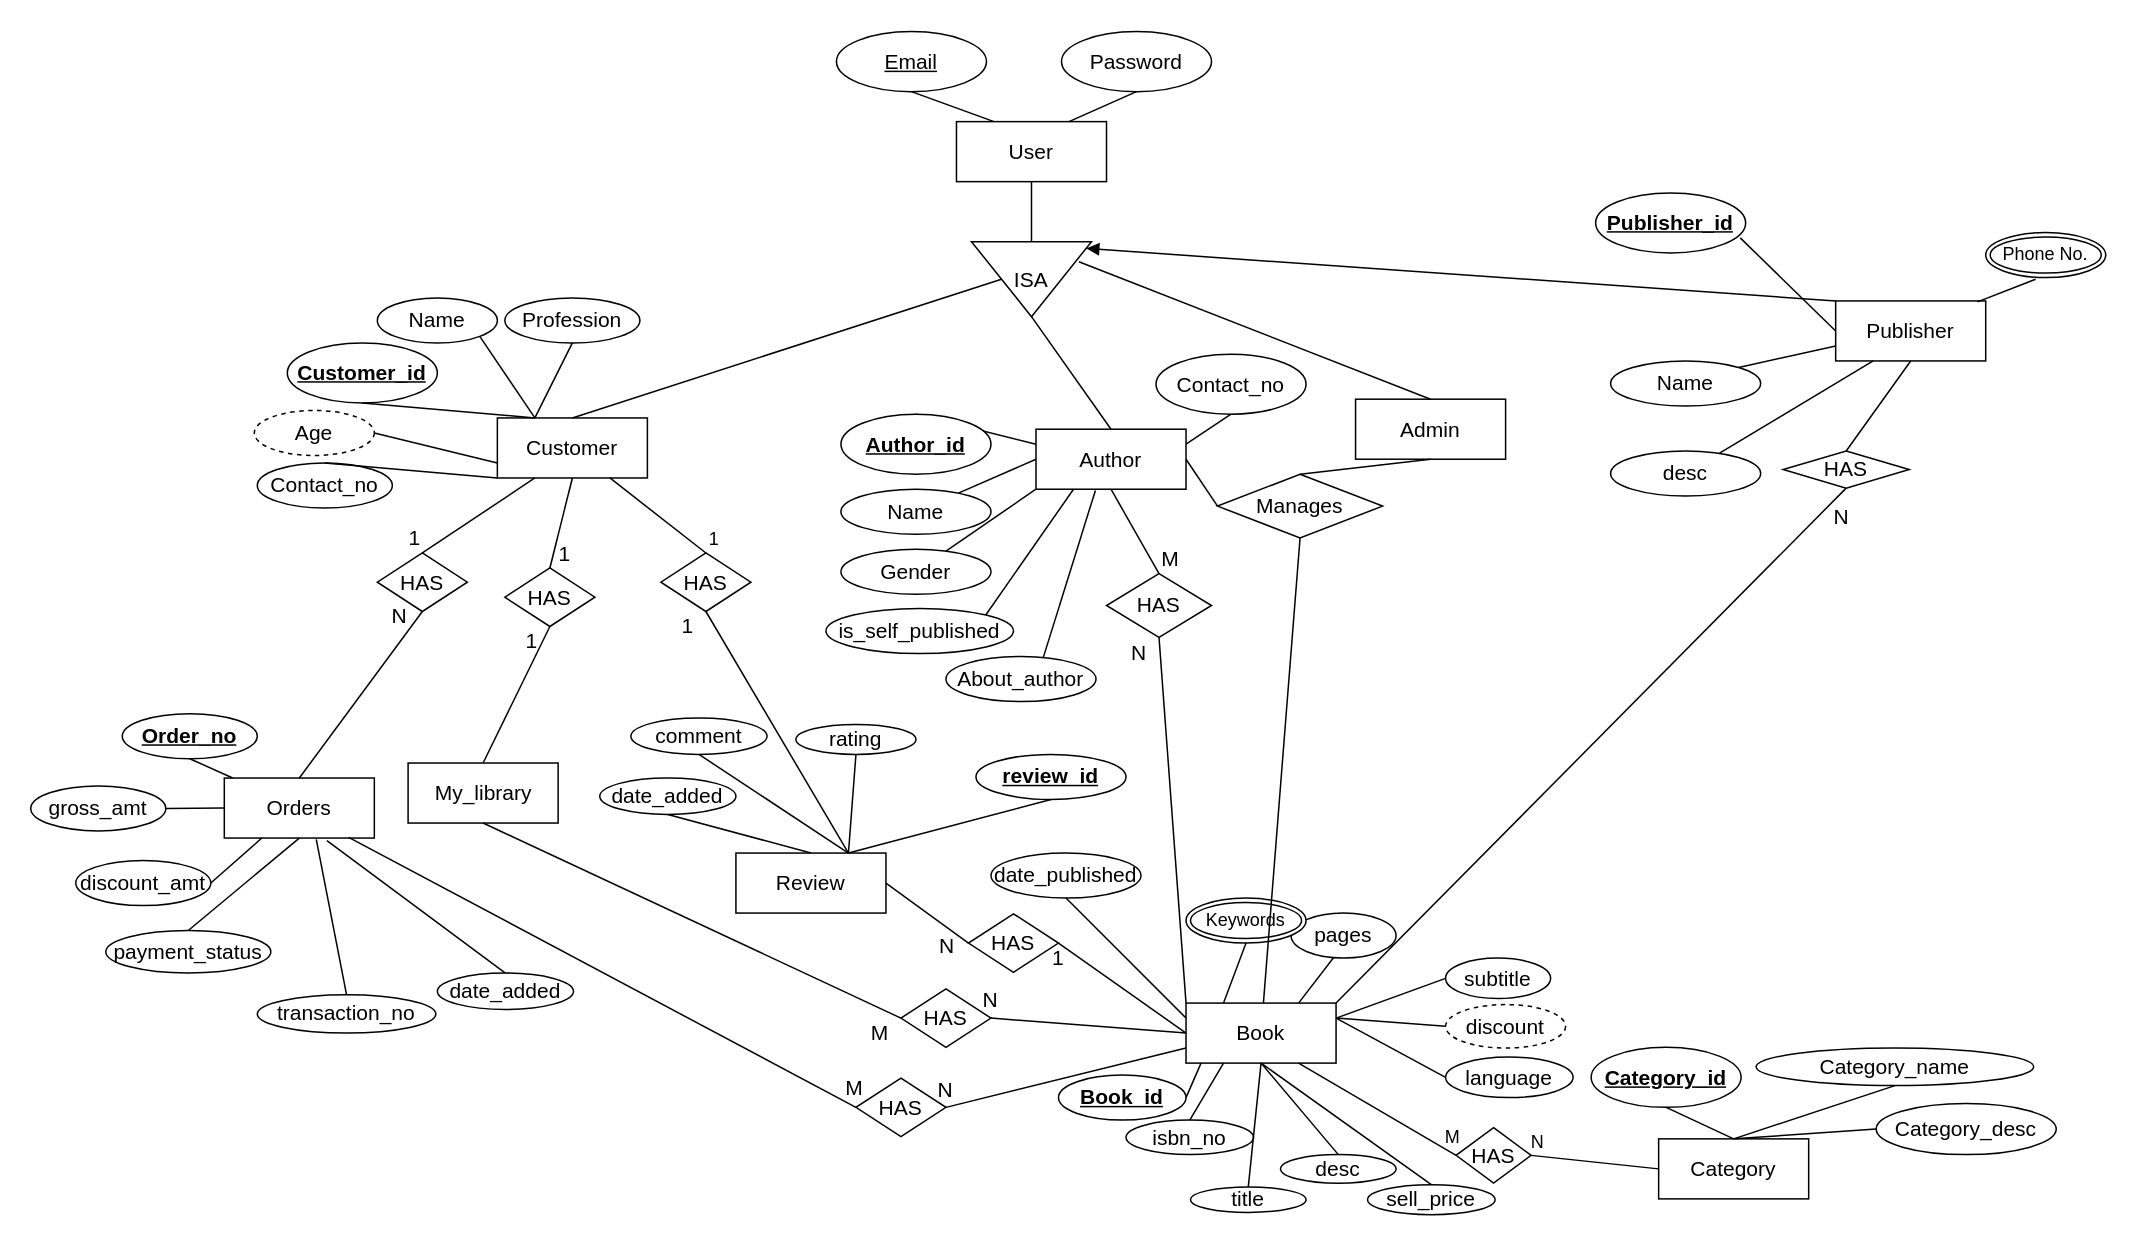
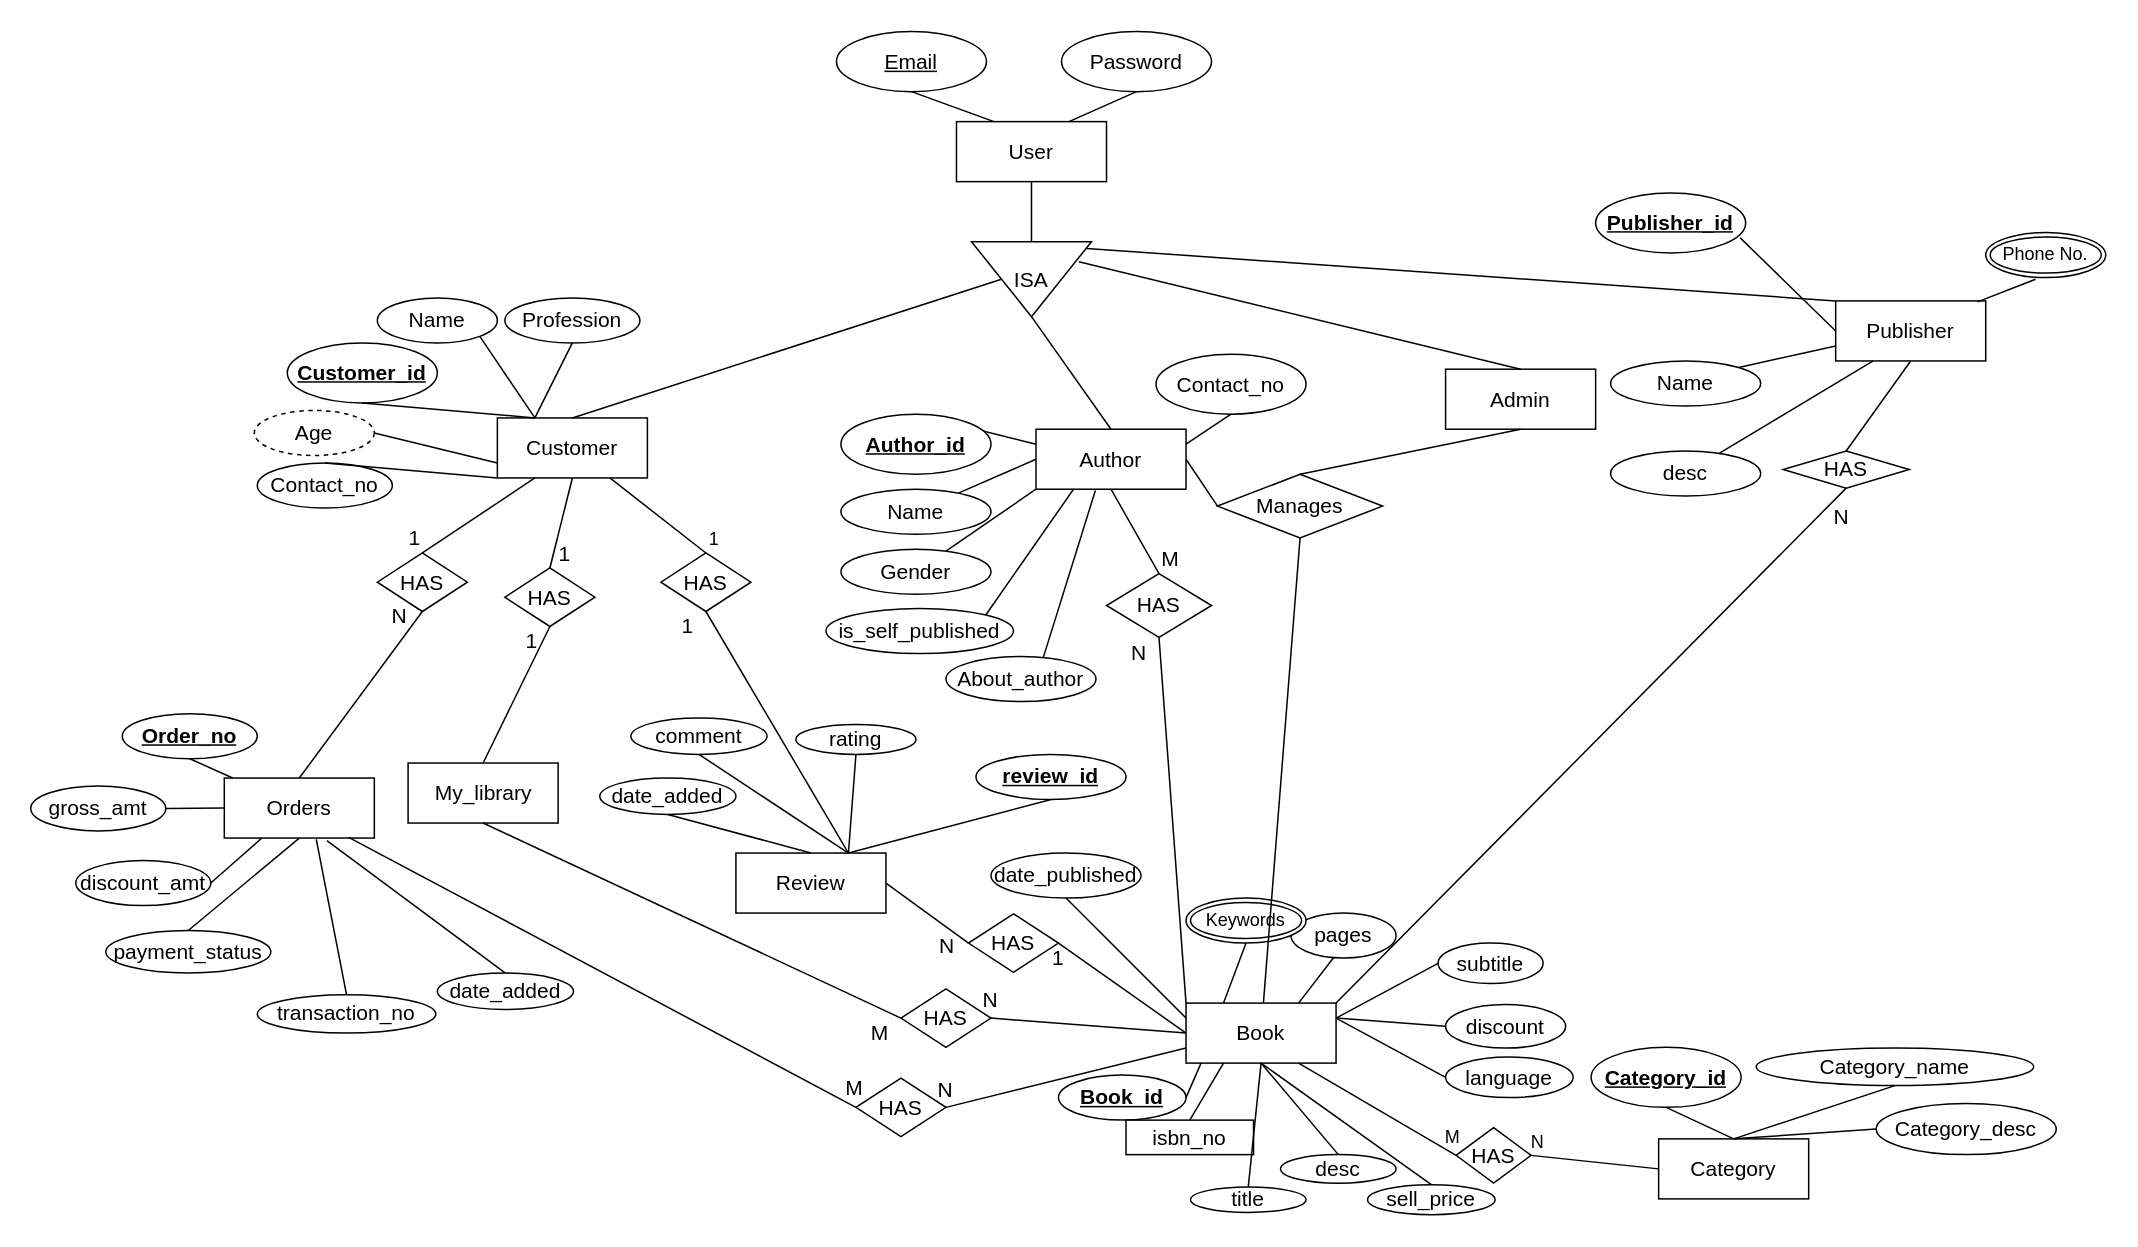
(1100, 249) -> (1094, 249)
(1430, 429) -> (1520, 399)
(1498, 978) -> (1490, 963)
(1505, 1026) -> (1505, 1026)
(1190, 1137) -> (1190, 1137)
